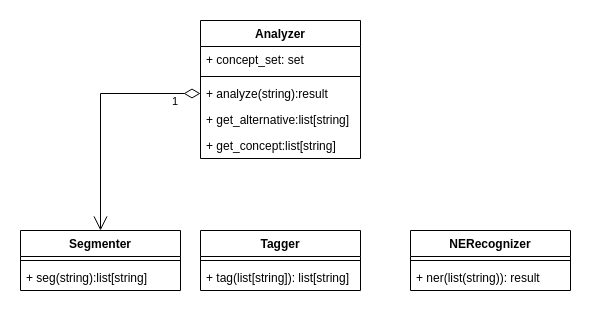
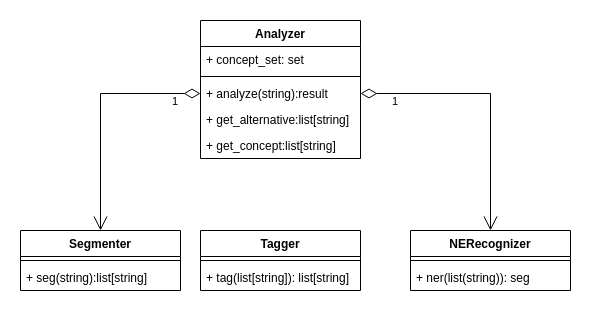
none -> (491, 104)
(496, 278) -> (487, 278)
